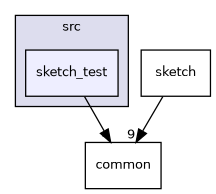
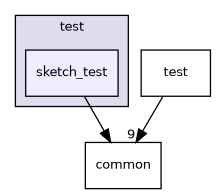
(72, 28) -> (72, 28)
(176, 73) -> (176, 73)
